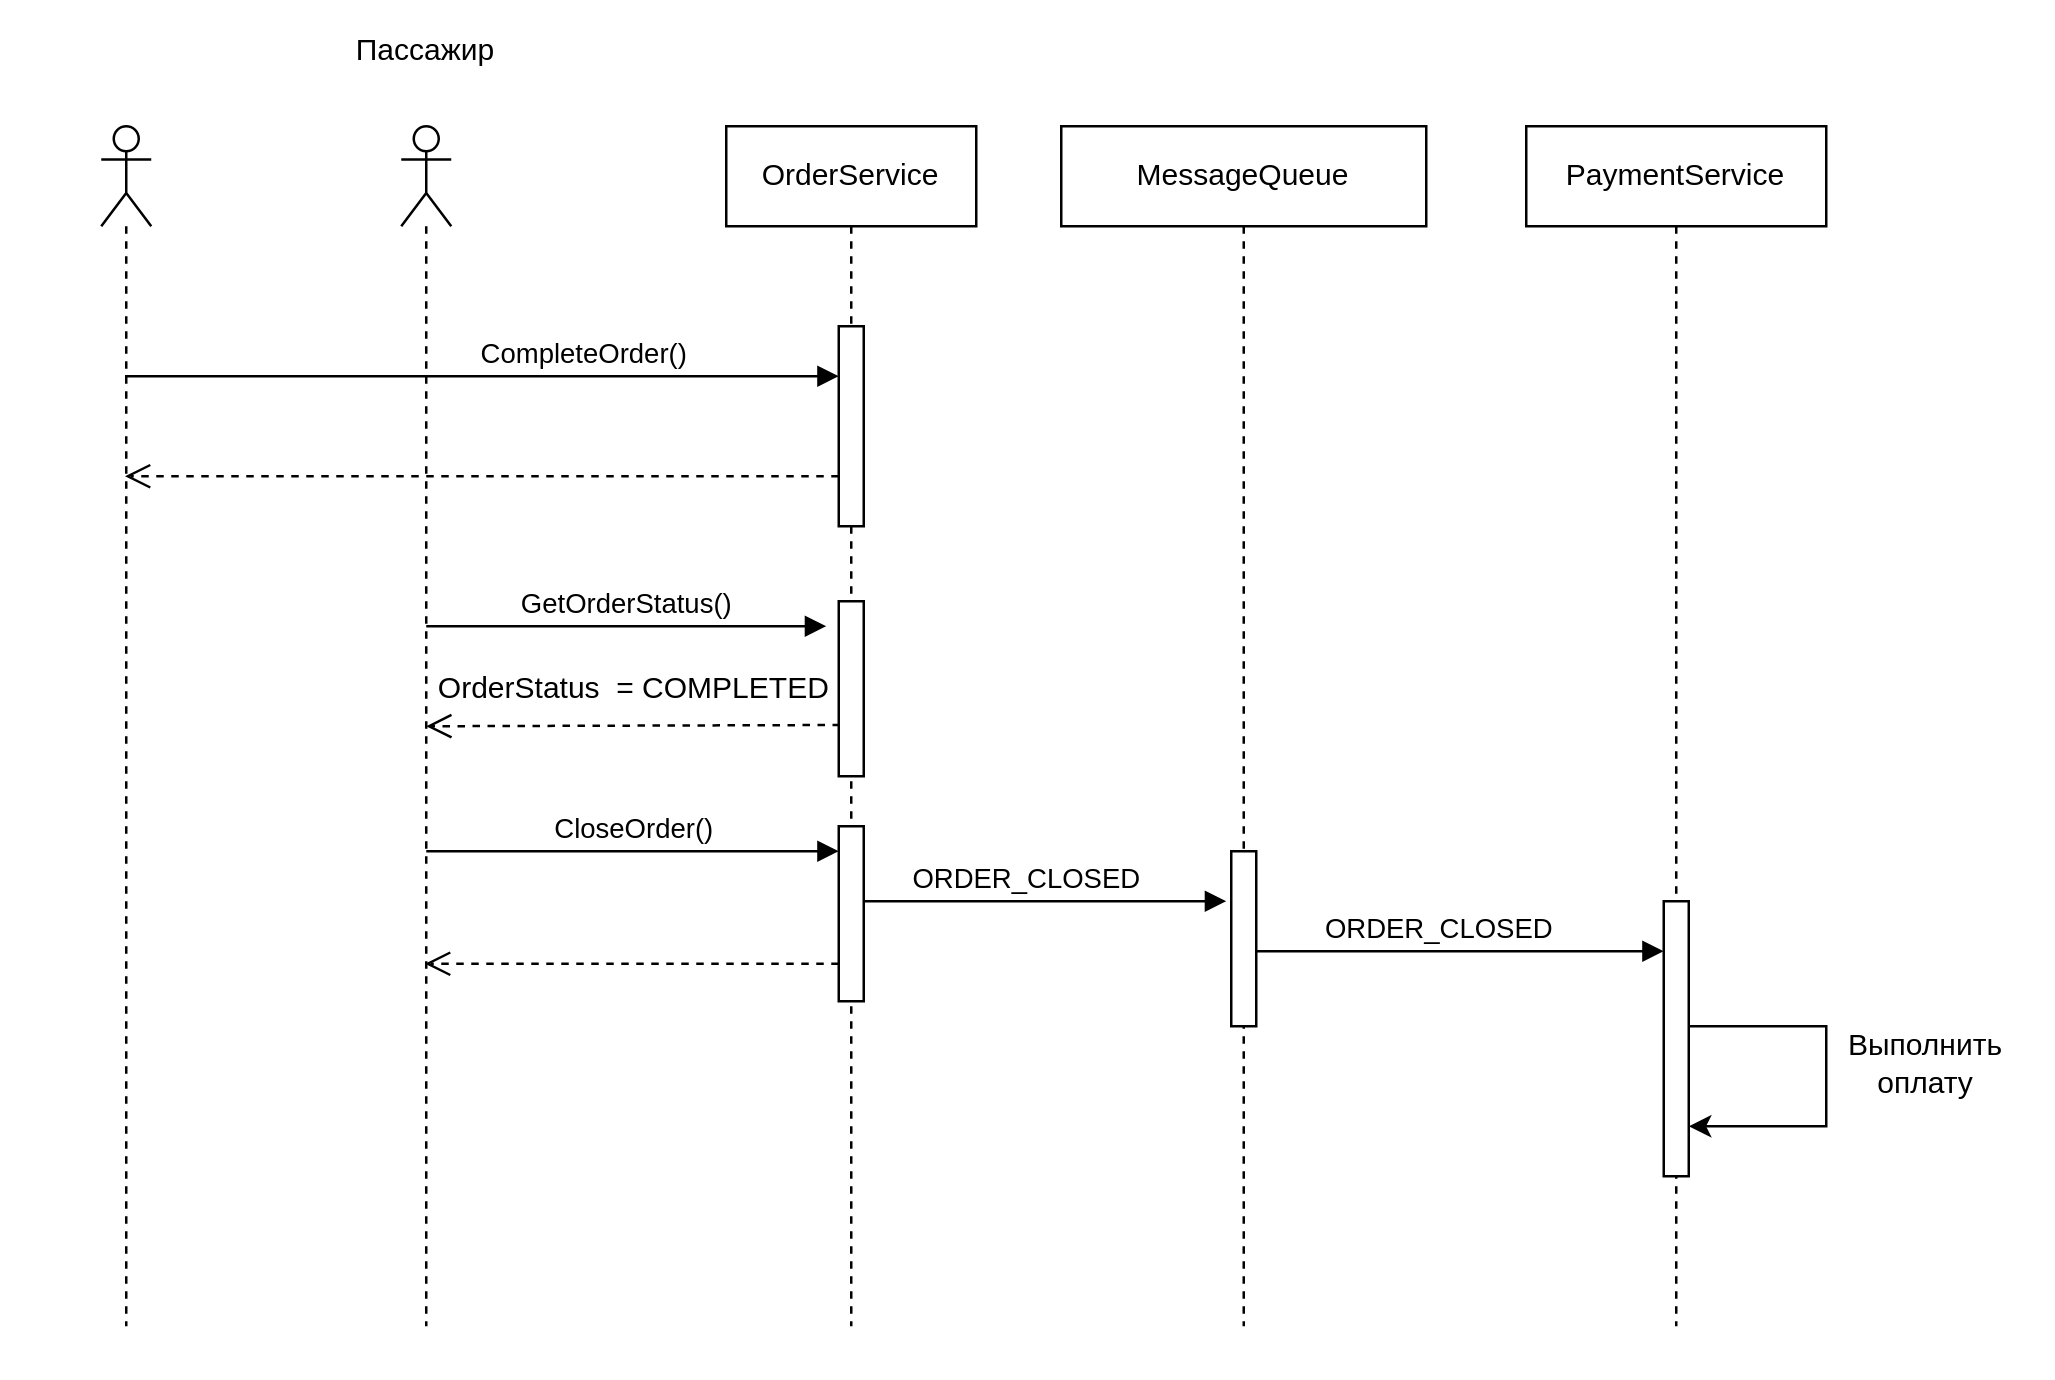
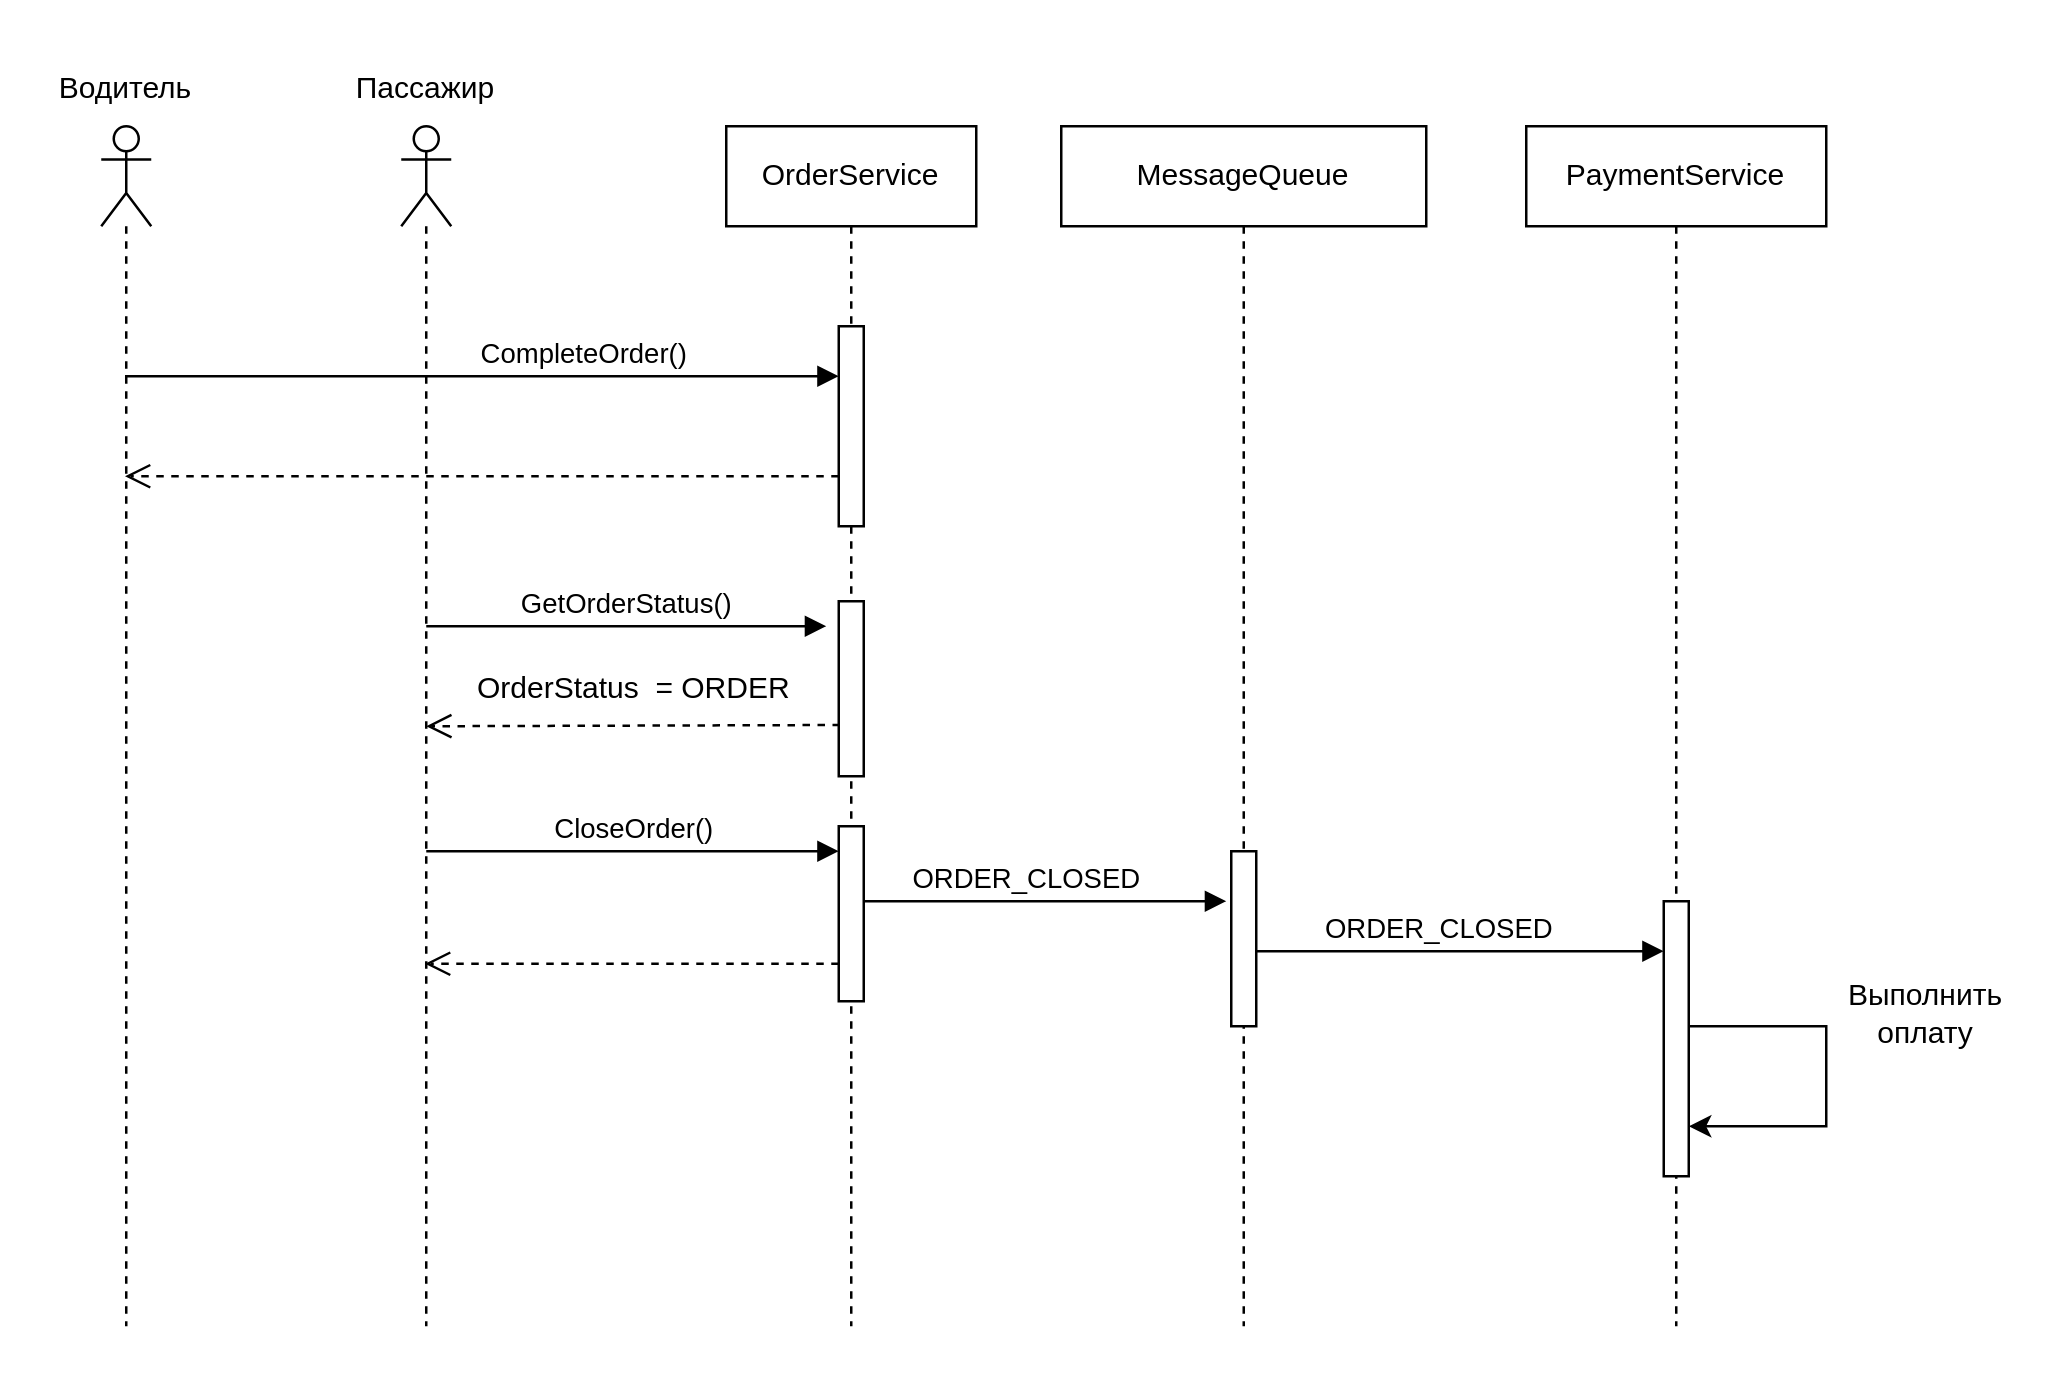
(426, 51) -> (426, 89)
none -> (126, 89)
(639, 689) -> (639, 689)
(1926, 1064) -> (1926, 1014)
